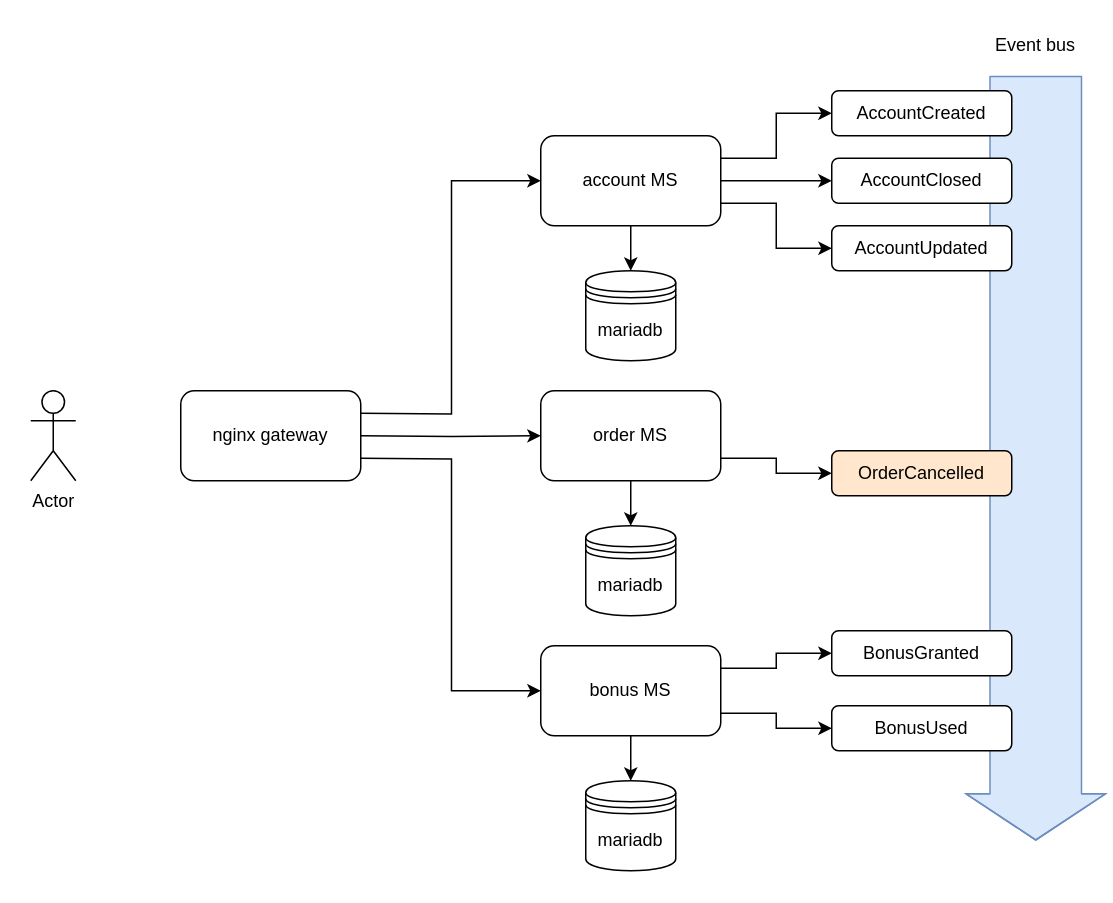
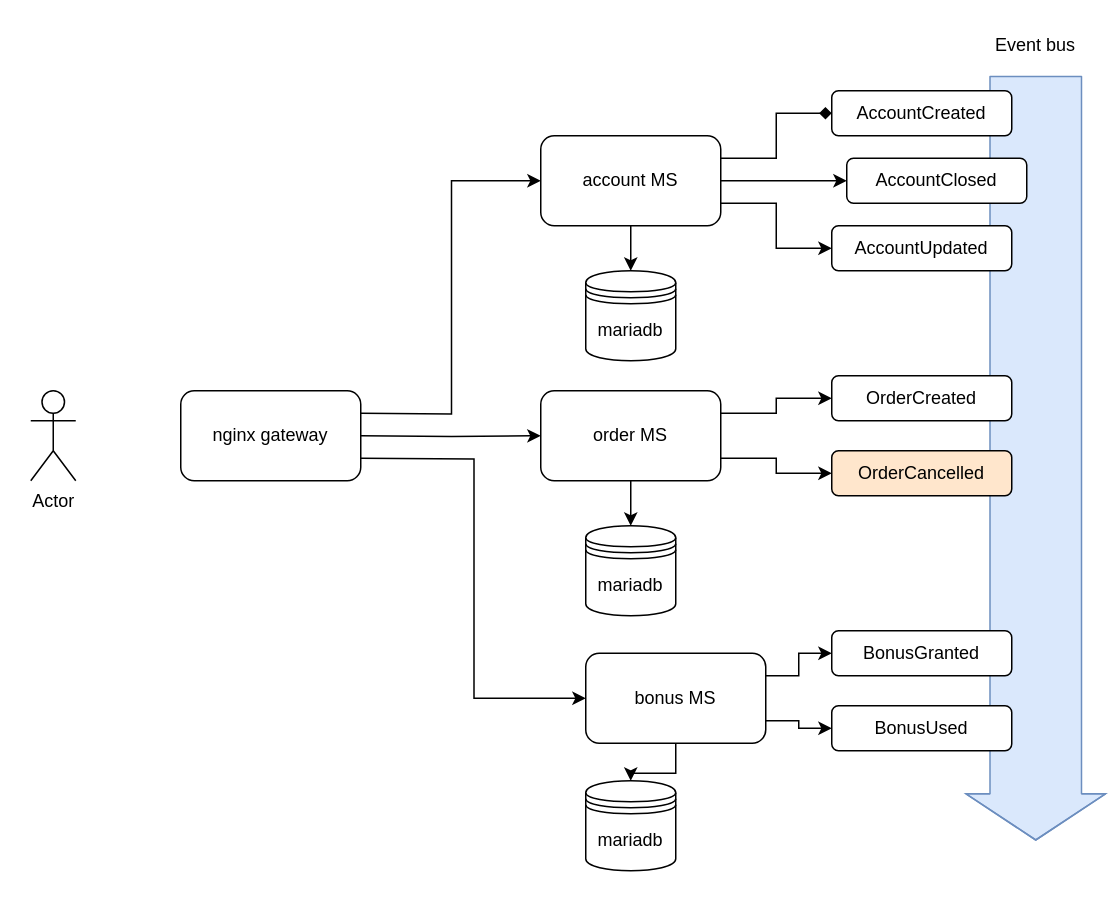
(820, 113) -> (819, 113)
(922, 181) -> (937, 181)
none -> (922, 398)
none -> (776, 411)
(631, 691) -> (676, 698)
